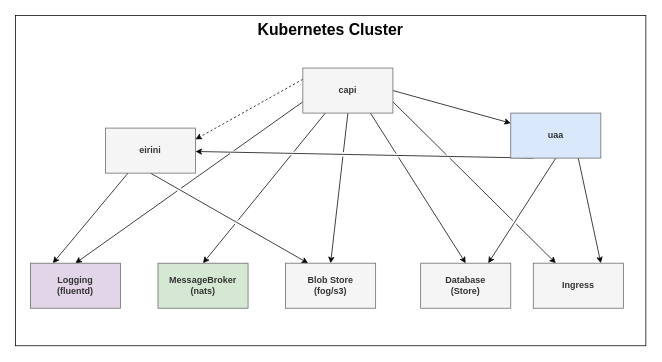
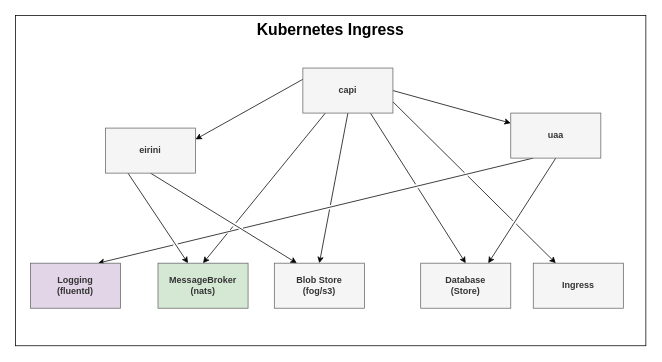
(330, 30) -> (330, 30)
(251, 108) -> (251, 108)
(555, 135) -> (555, 135)
(246, 152) -> (317, 210)
(191, 181) -> none
(589, 208) -> none
(92, 216) -> (156, 215)
(330, 285) -> (319, 285)
